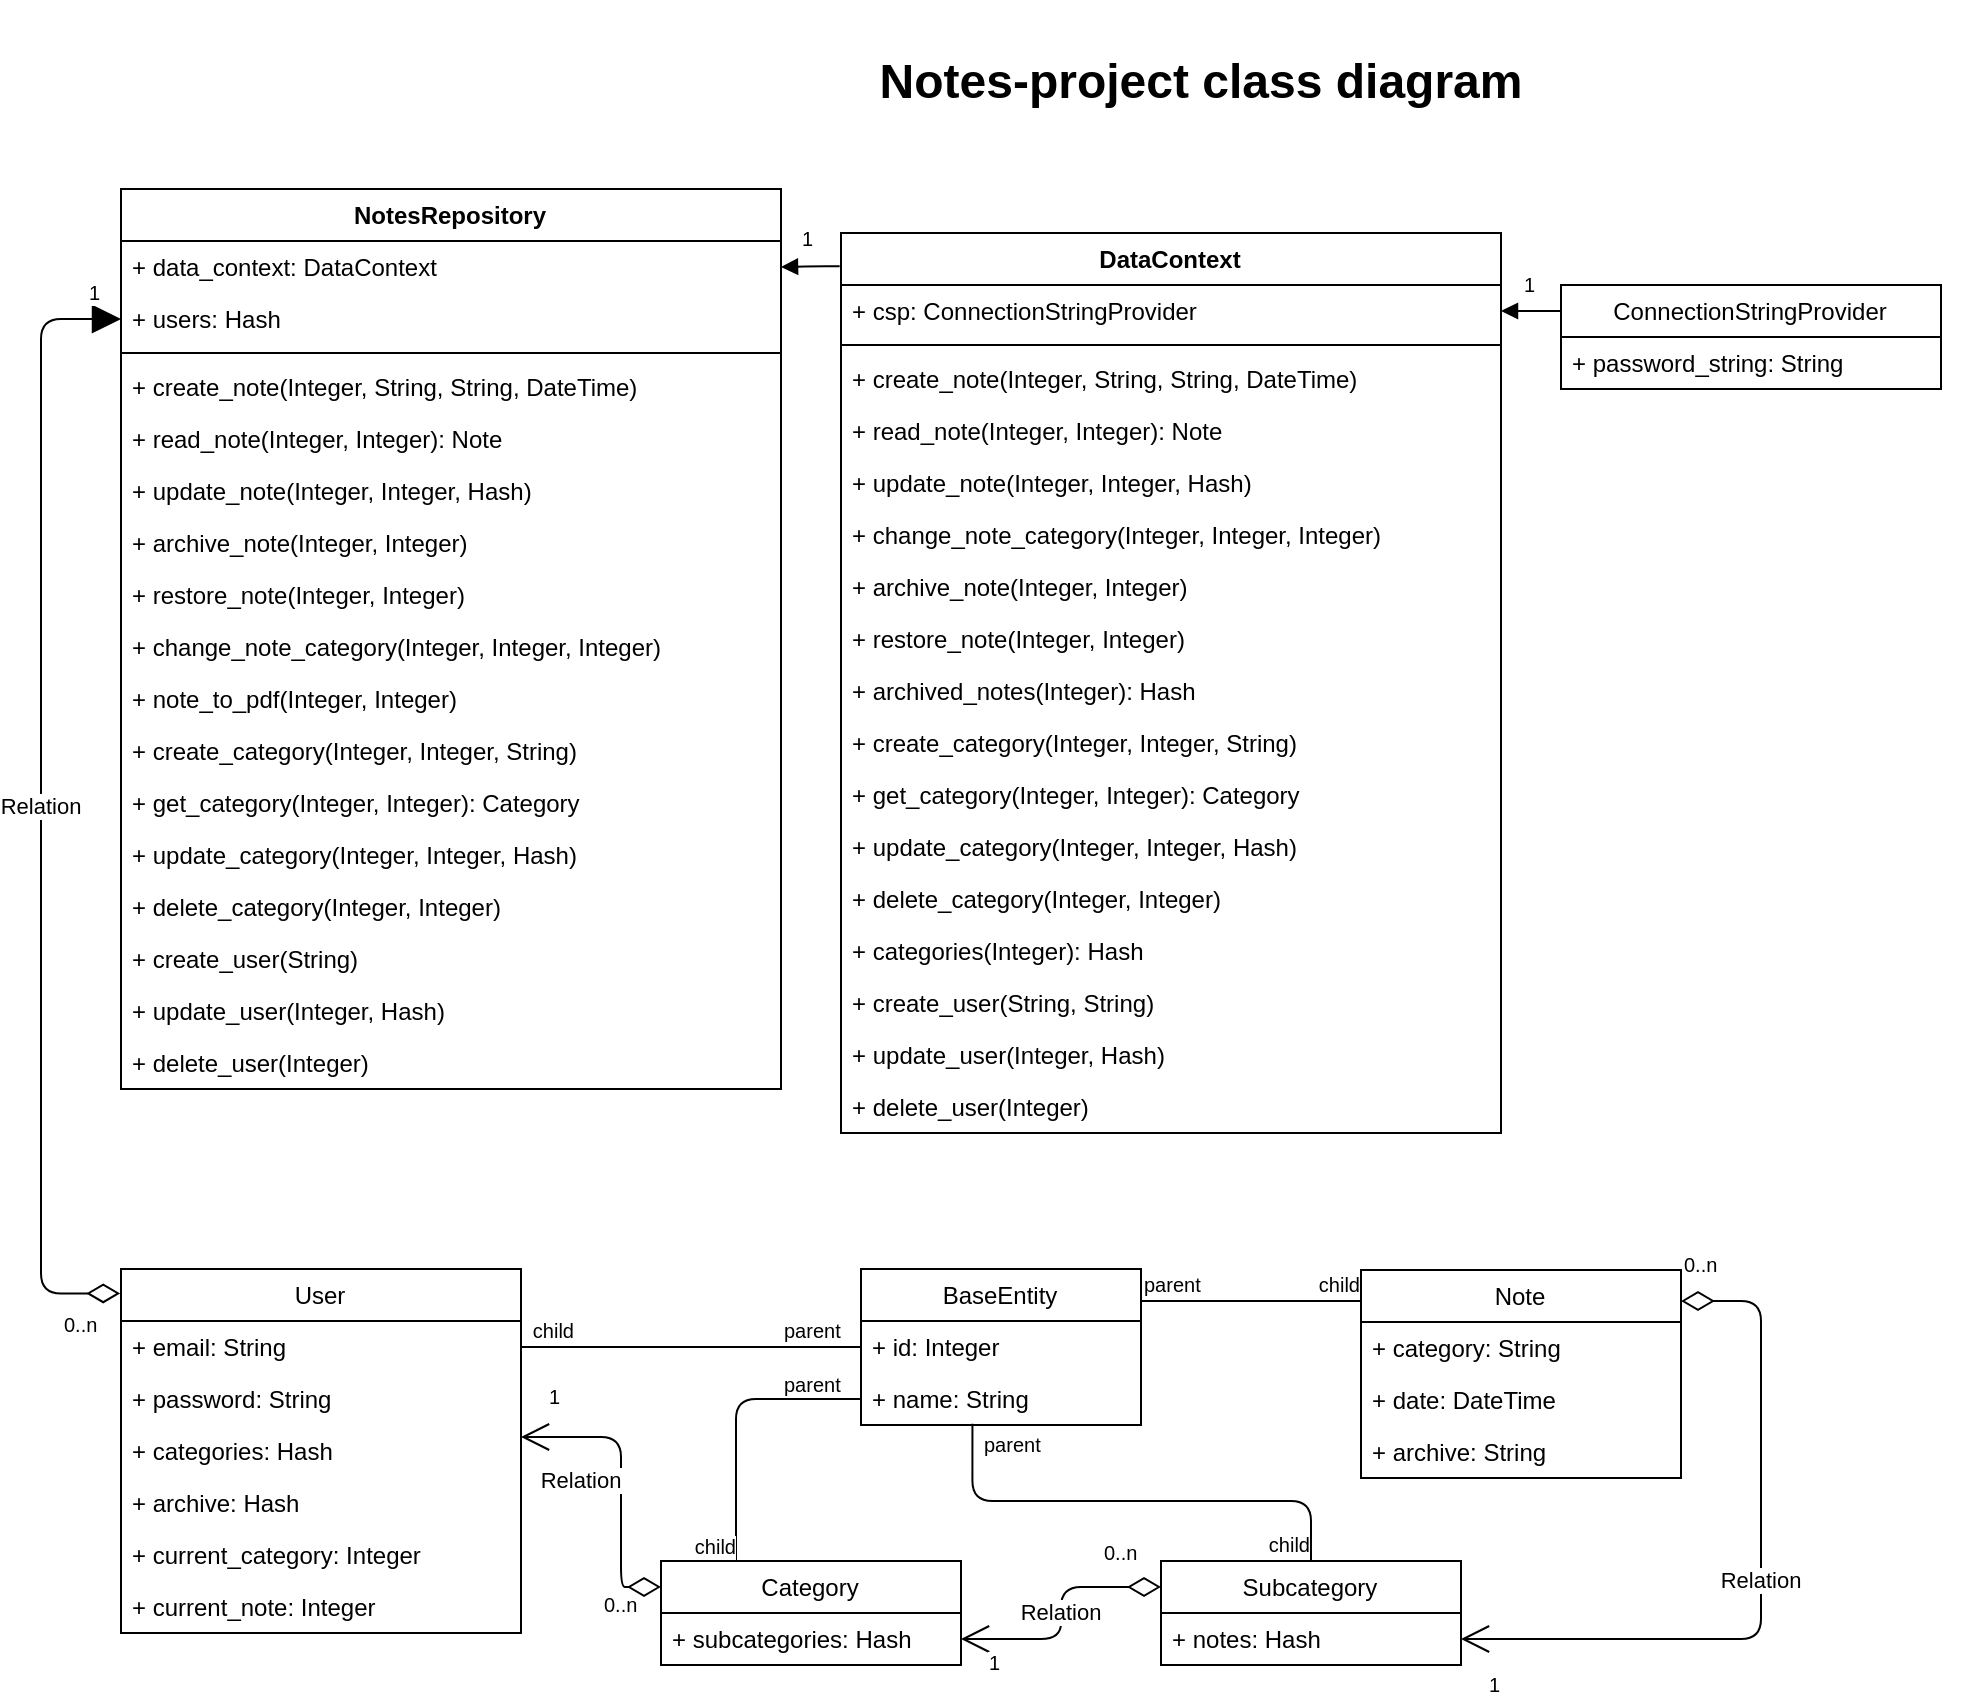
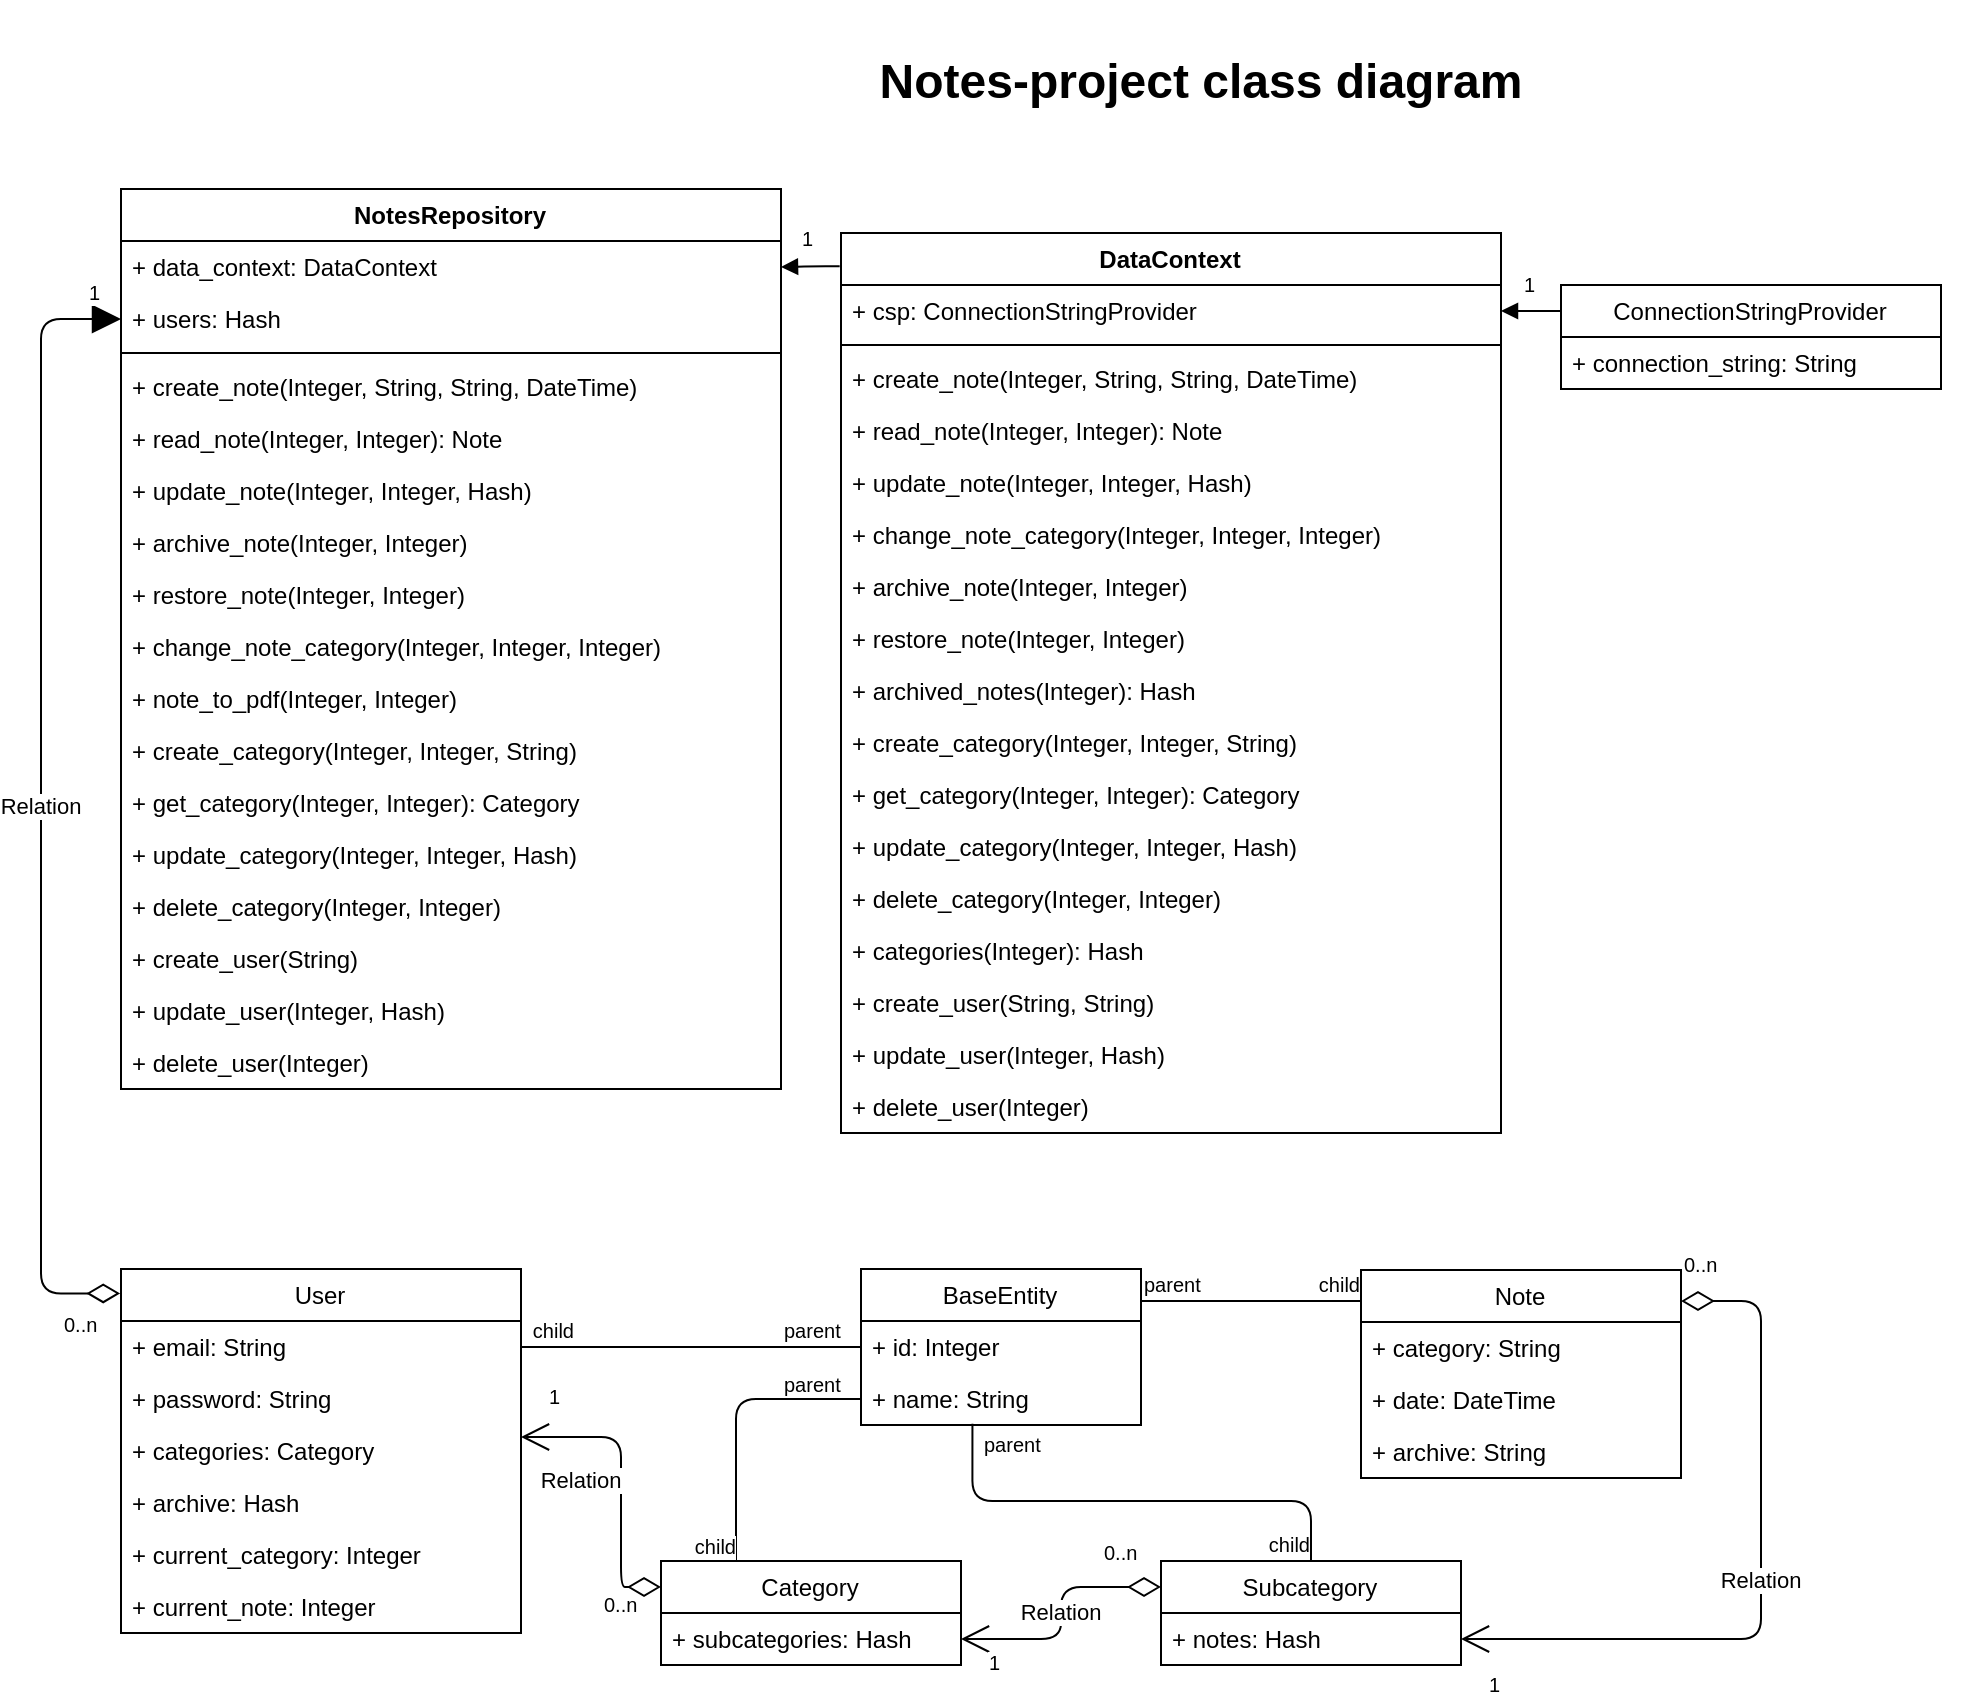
(1724, 364) -> (1735, 364)
(240, 1452) -> (267, 1452)
